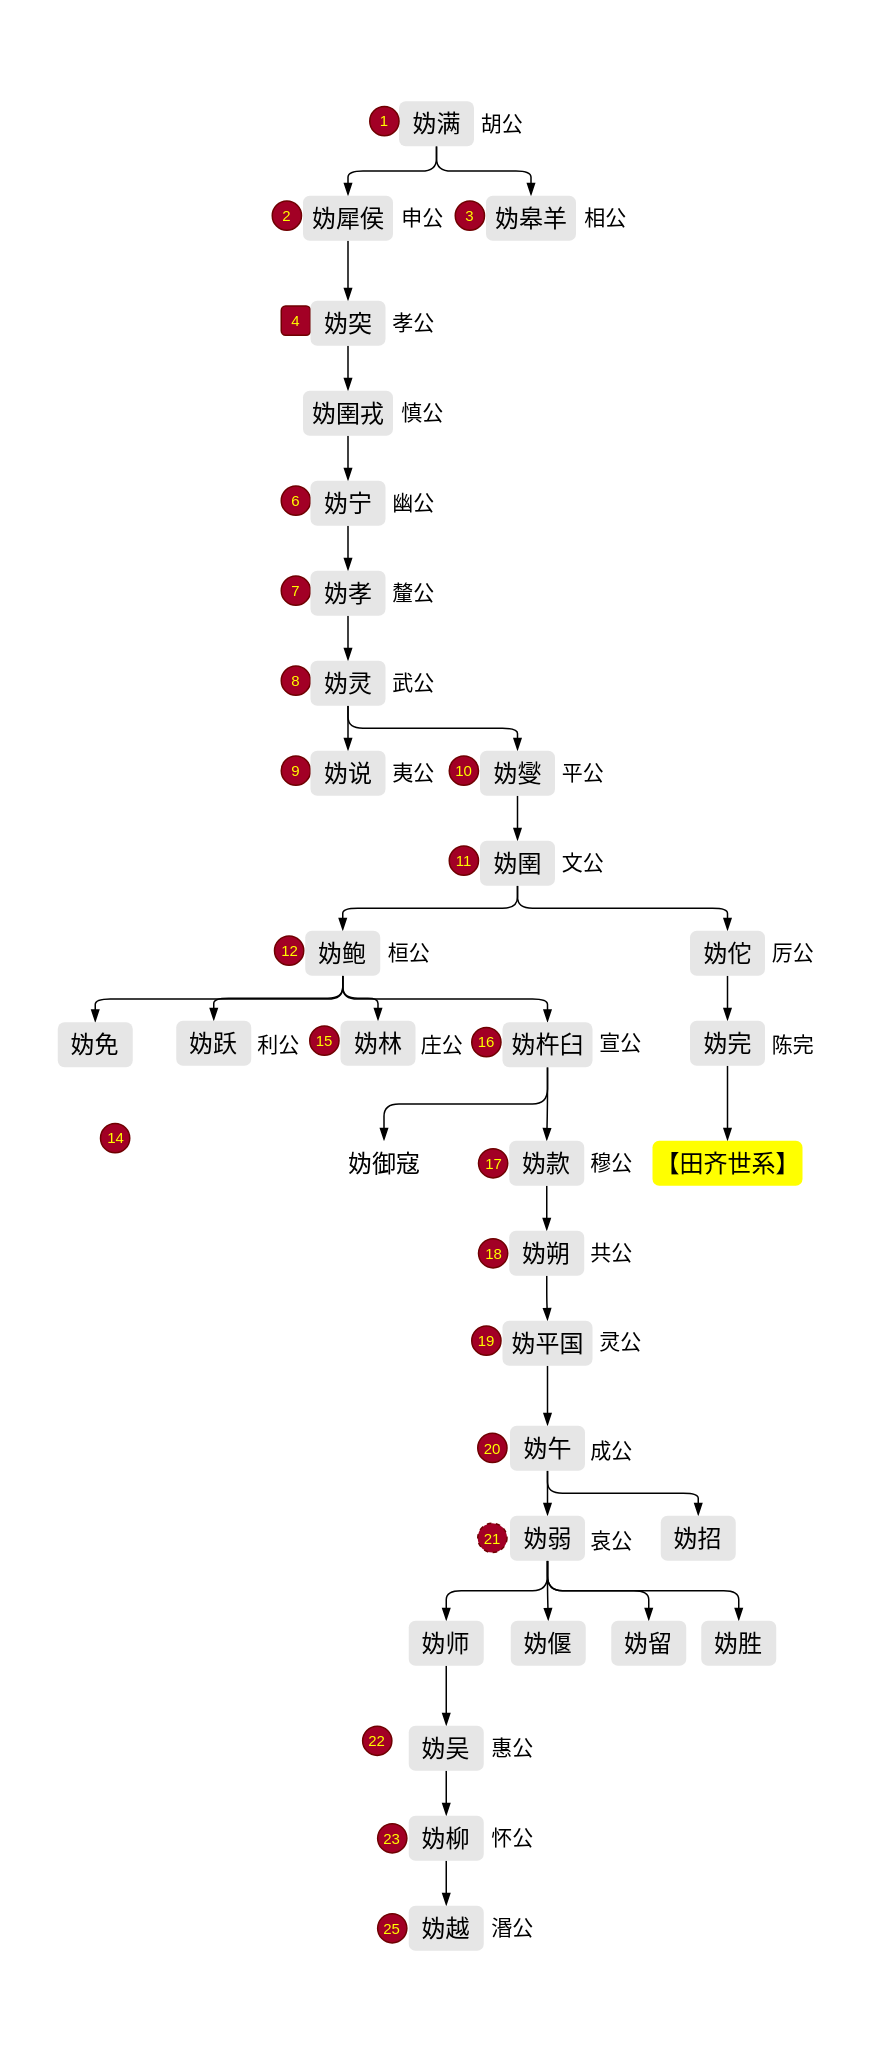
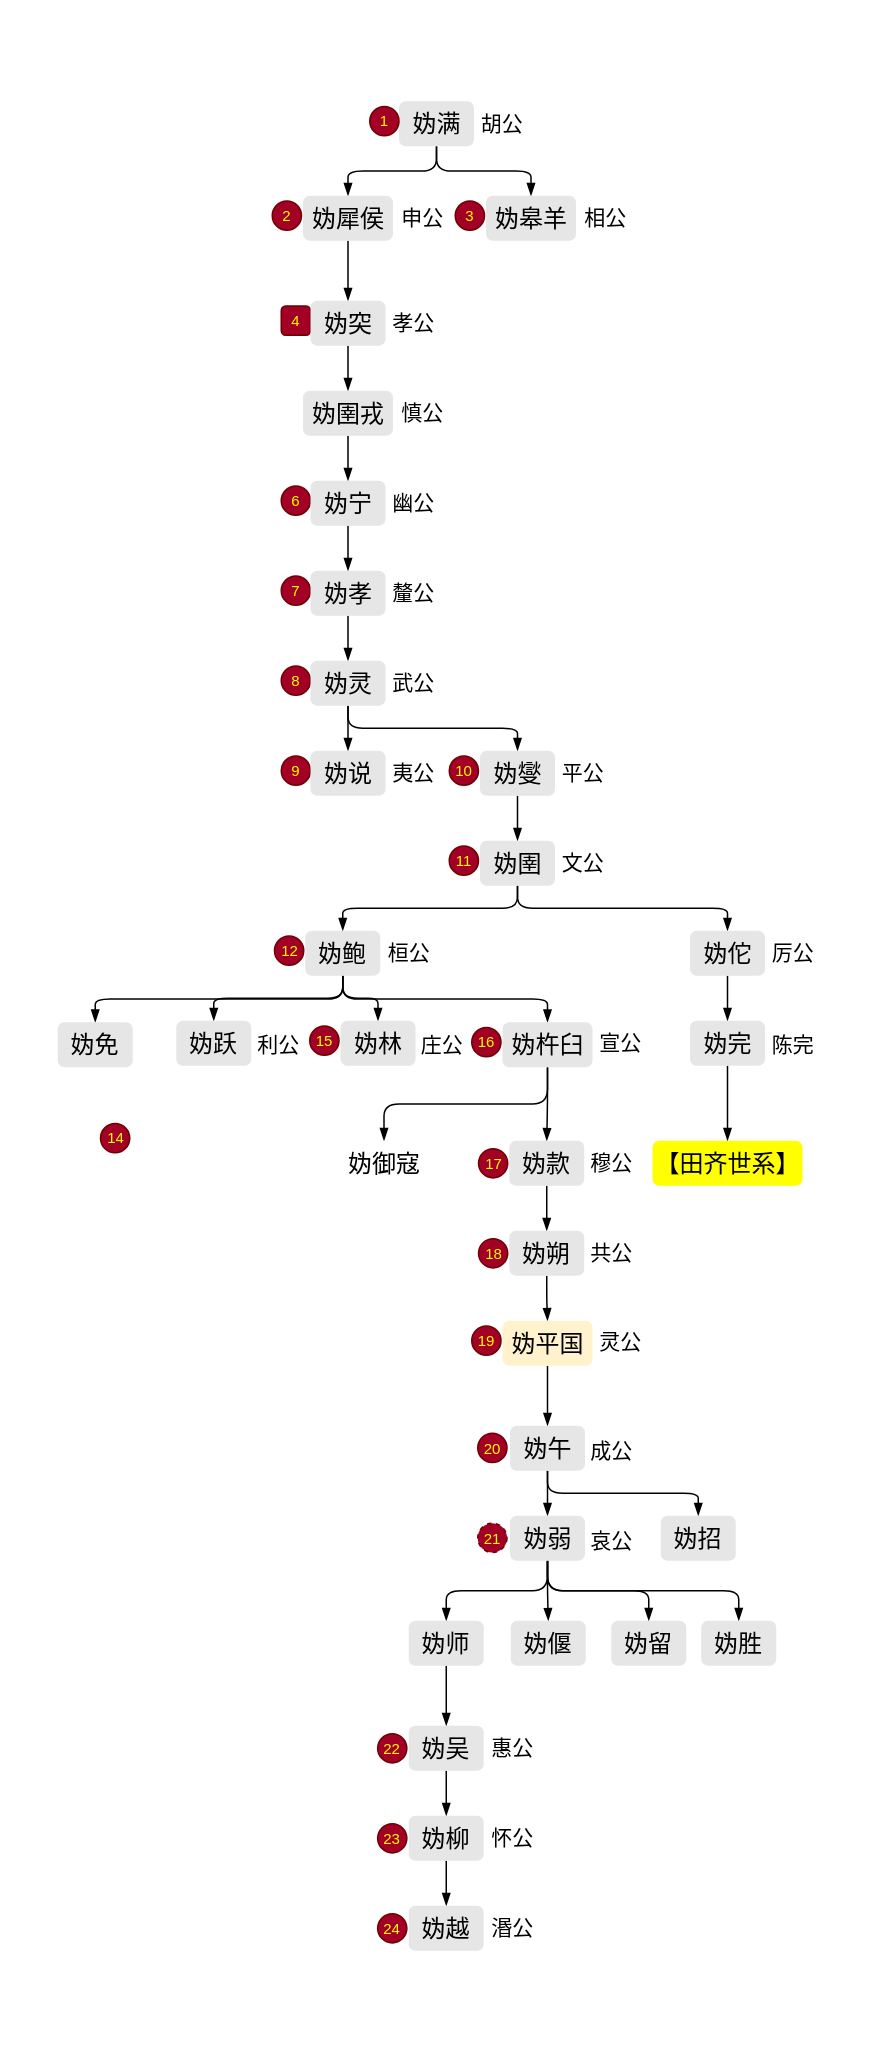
(548, 1343) -> (548, 1343)
(377, 1741) -> (392, 1748)
(392, 1928) -> (392, 1928)
